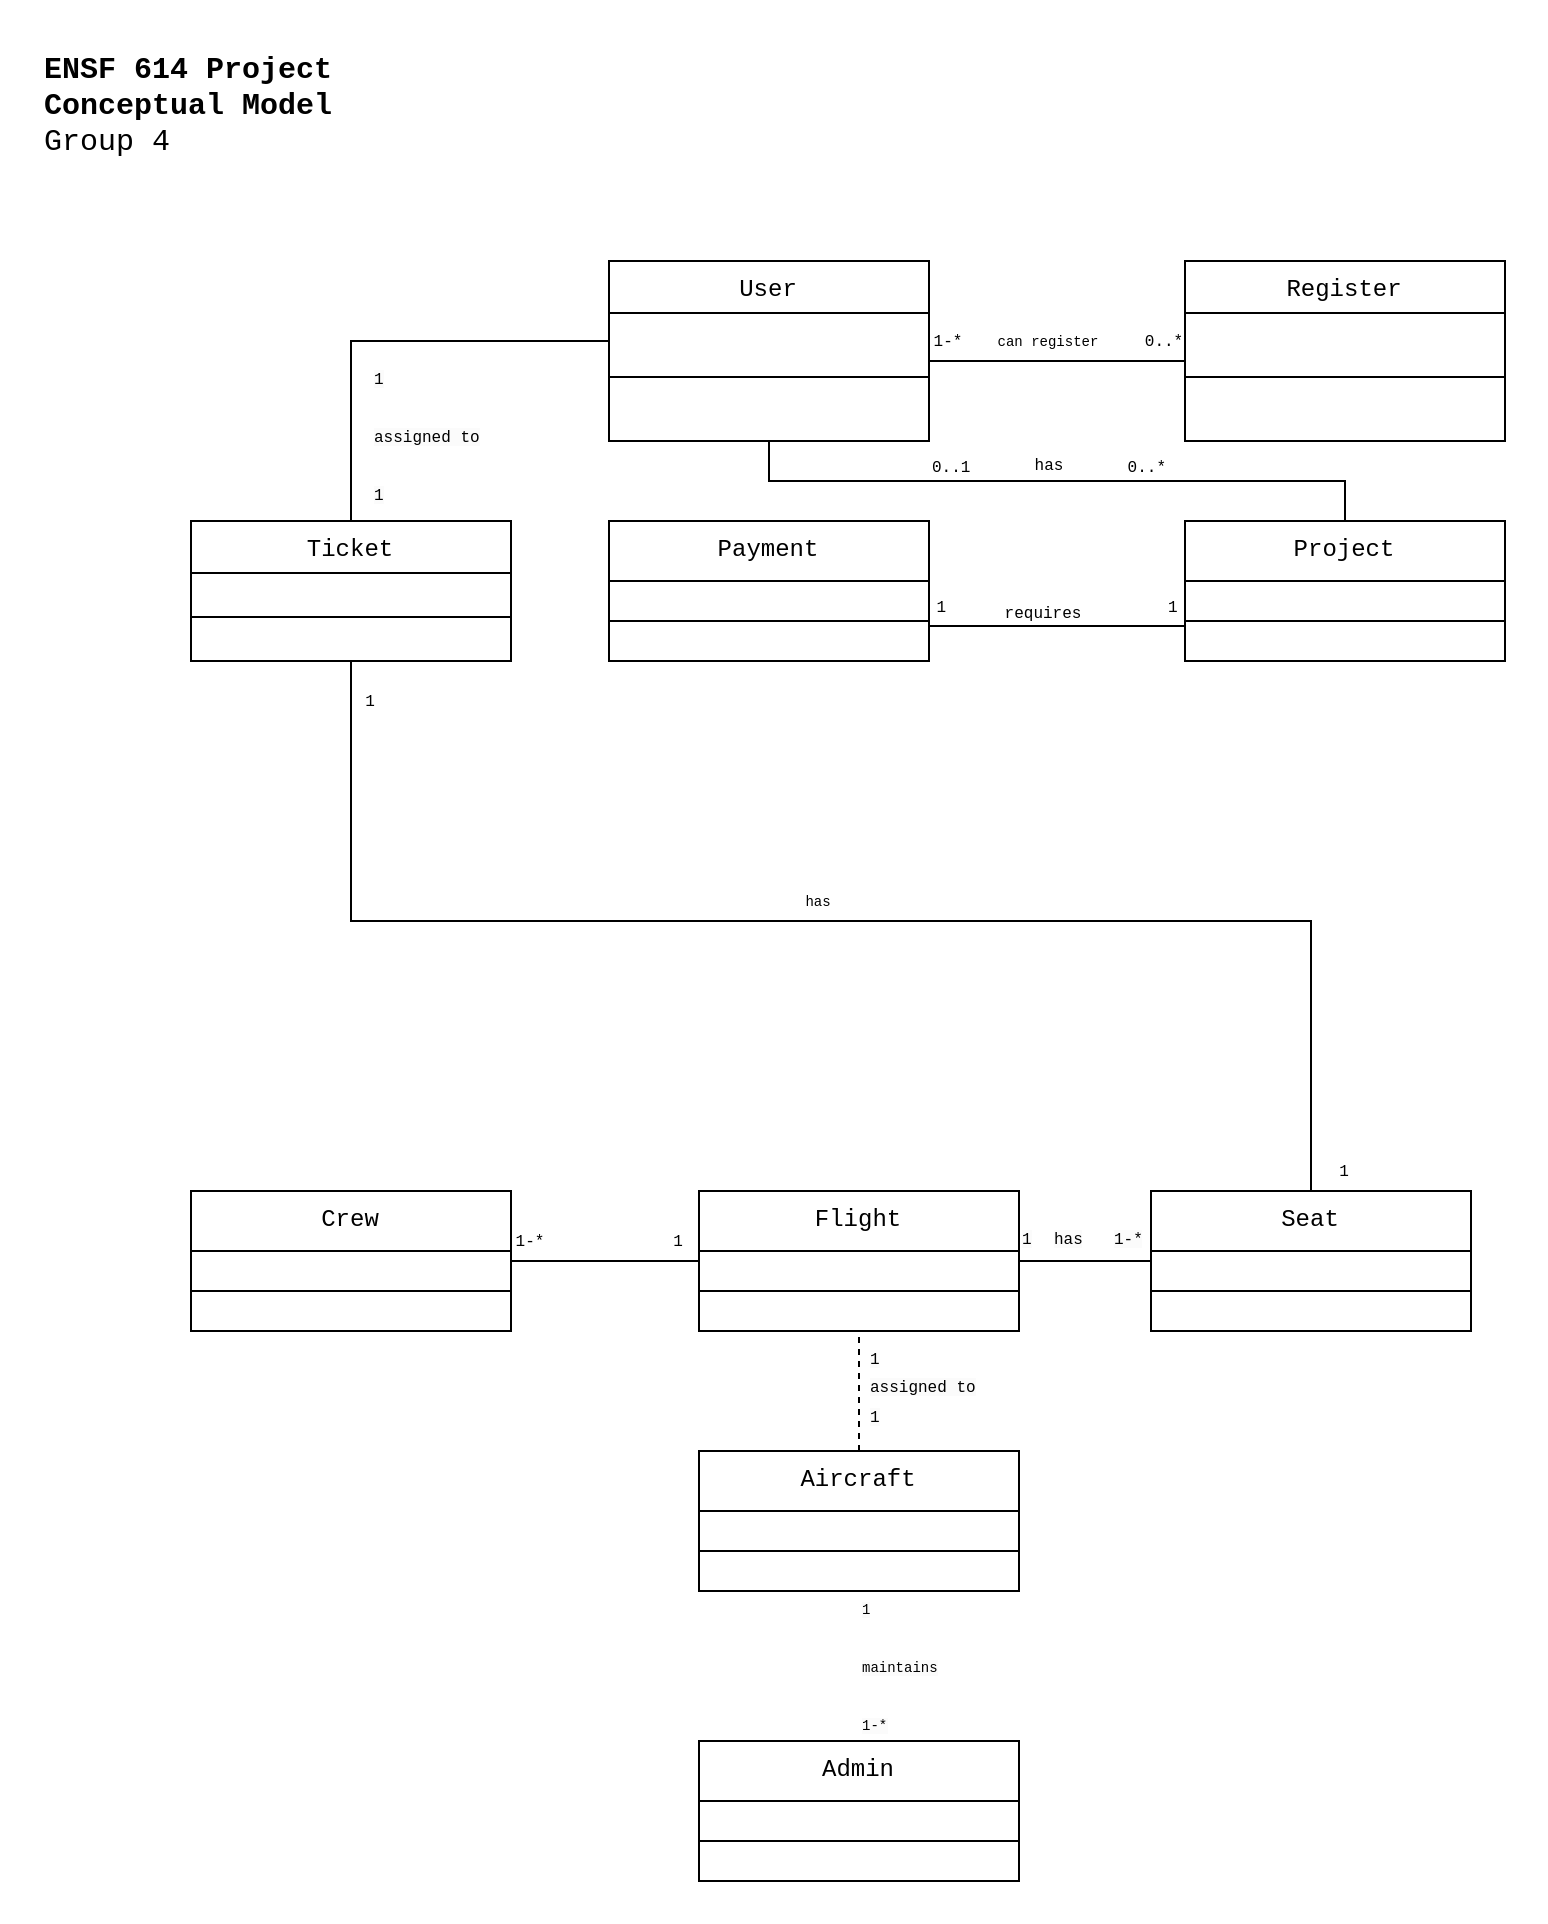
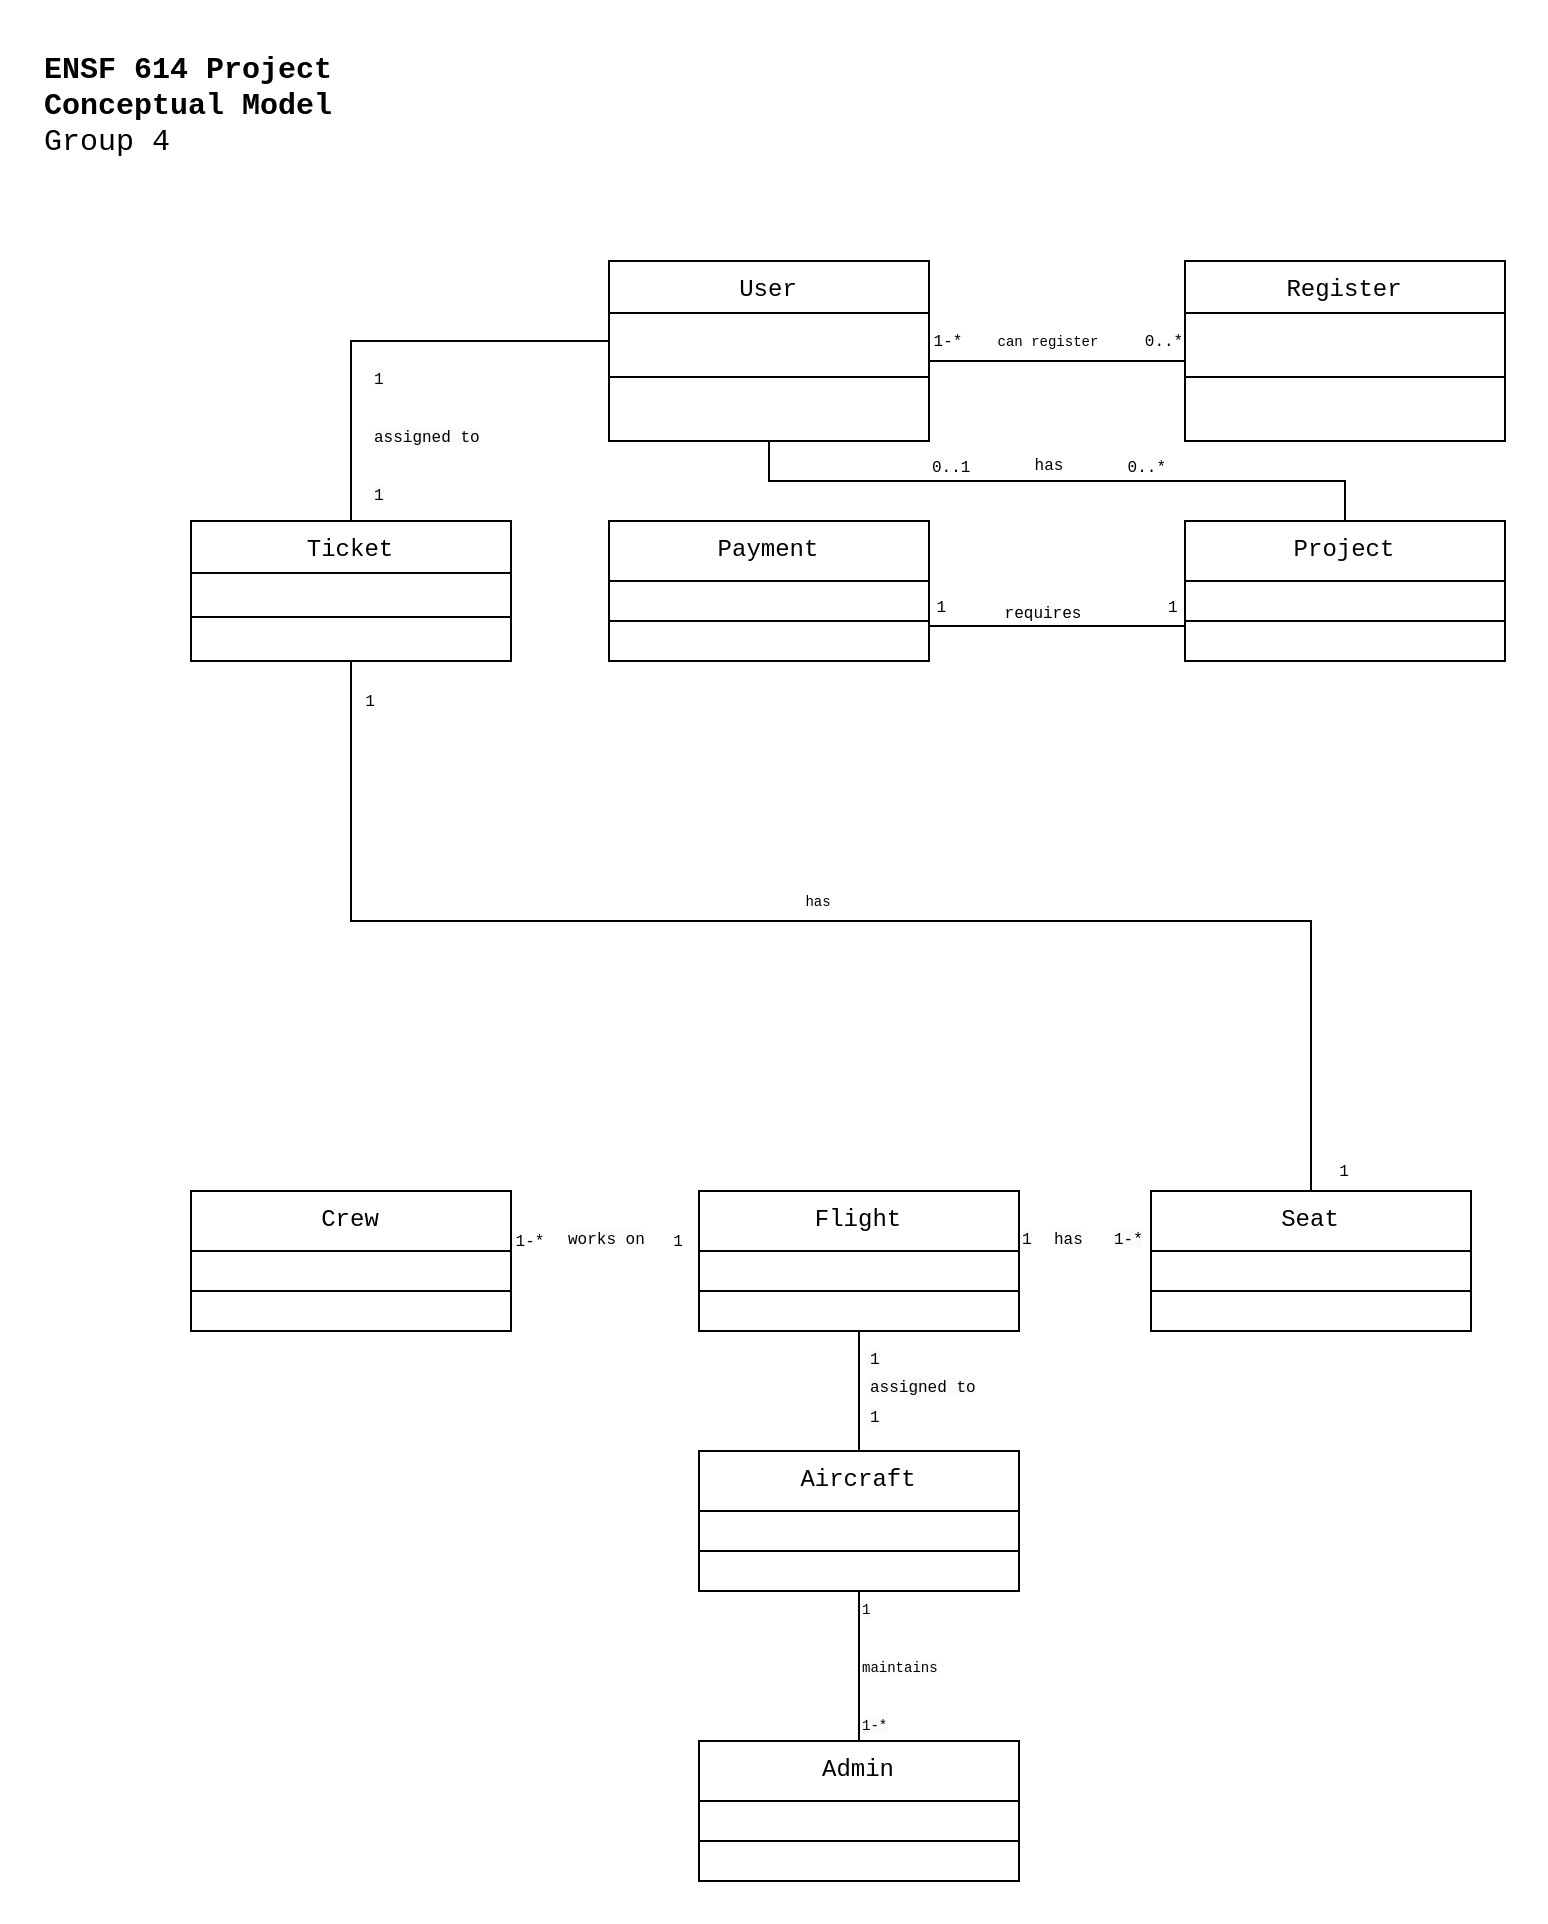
none -> (612, 1231)
(605, 1261) -> none
(1085, 1261) -> none
(859, 1391) -> (859, 1391)
none -> (859, 1669)
